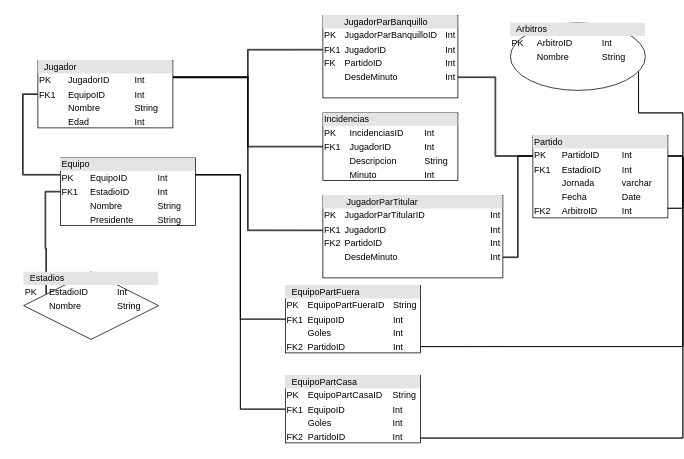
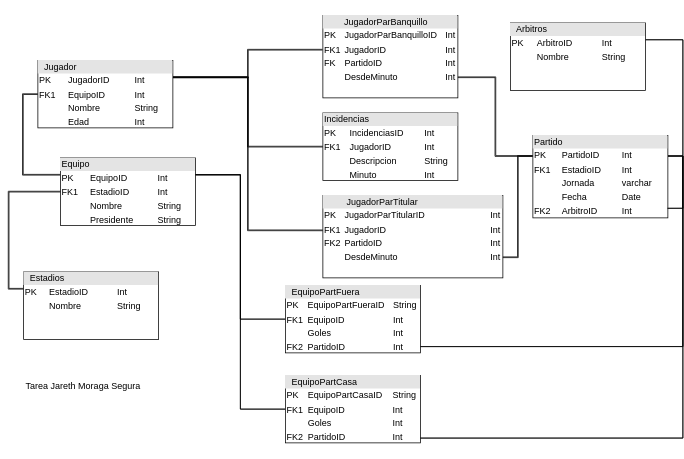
(578, 57) -> (578, 57)
(91, 306) -> (91, 306)
none -> (83, 387)
